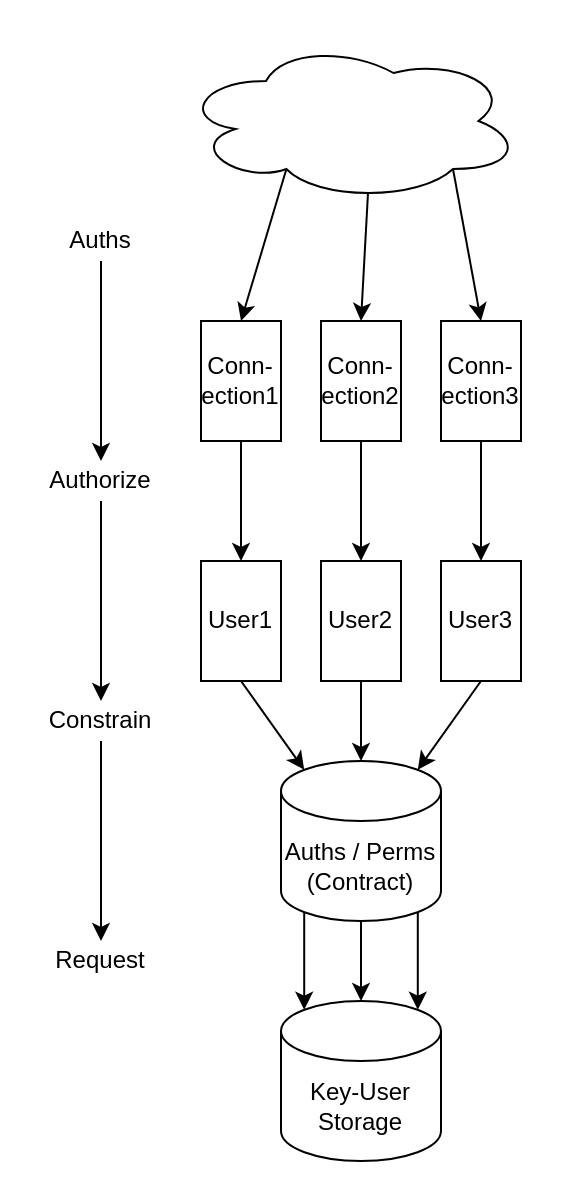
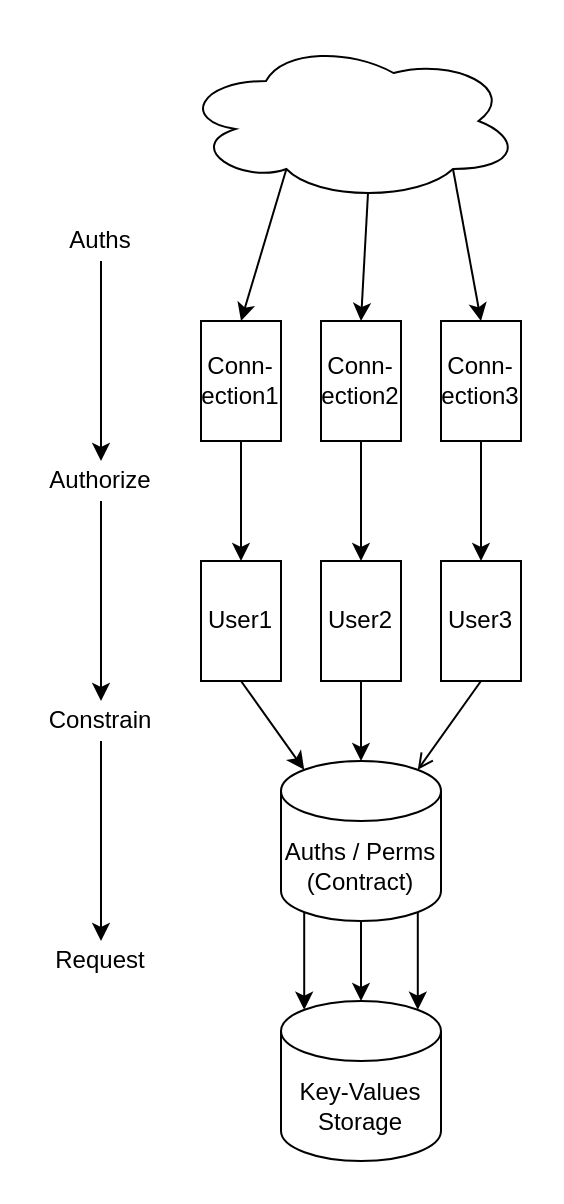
(426, 758) -> (424, 761)
(361, 1107) -> (361, 1107)
